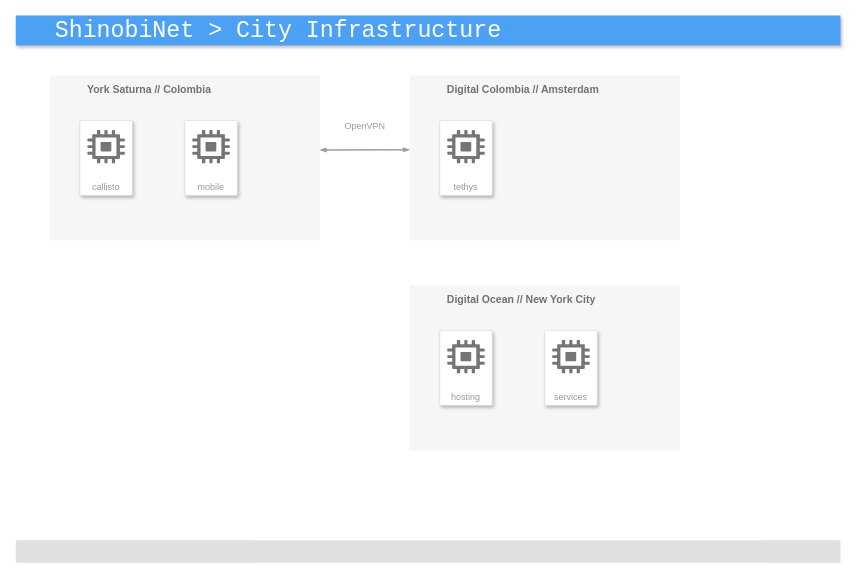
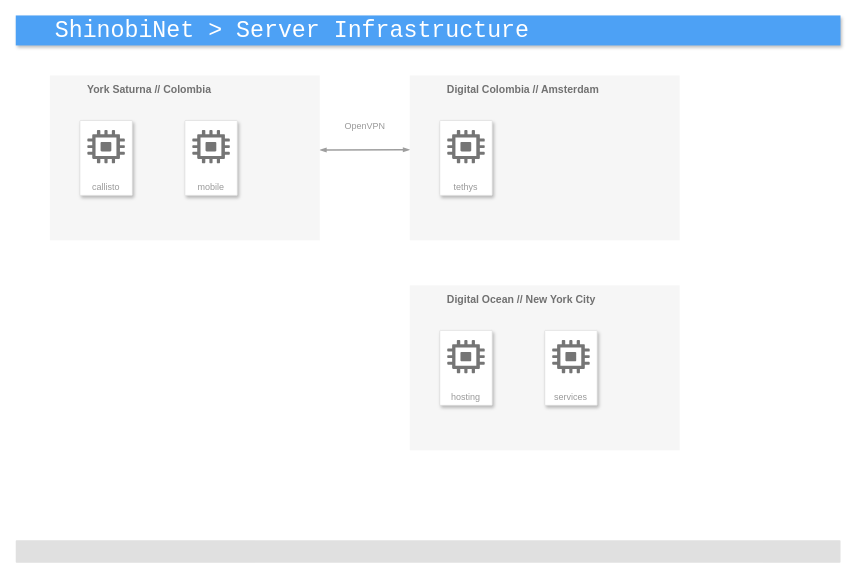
(141, 30) -> (148, 30)
